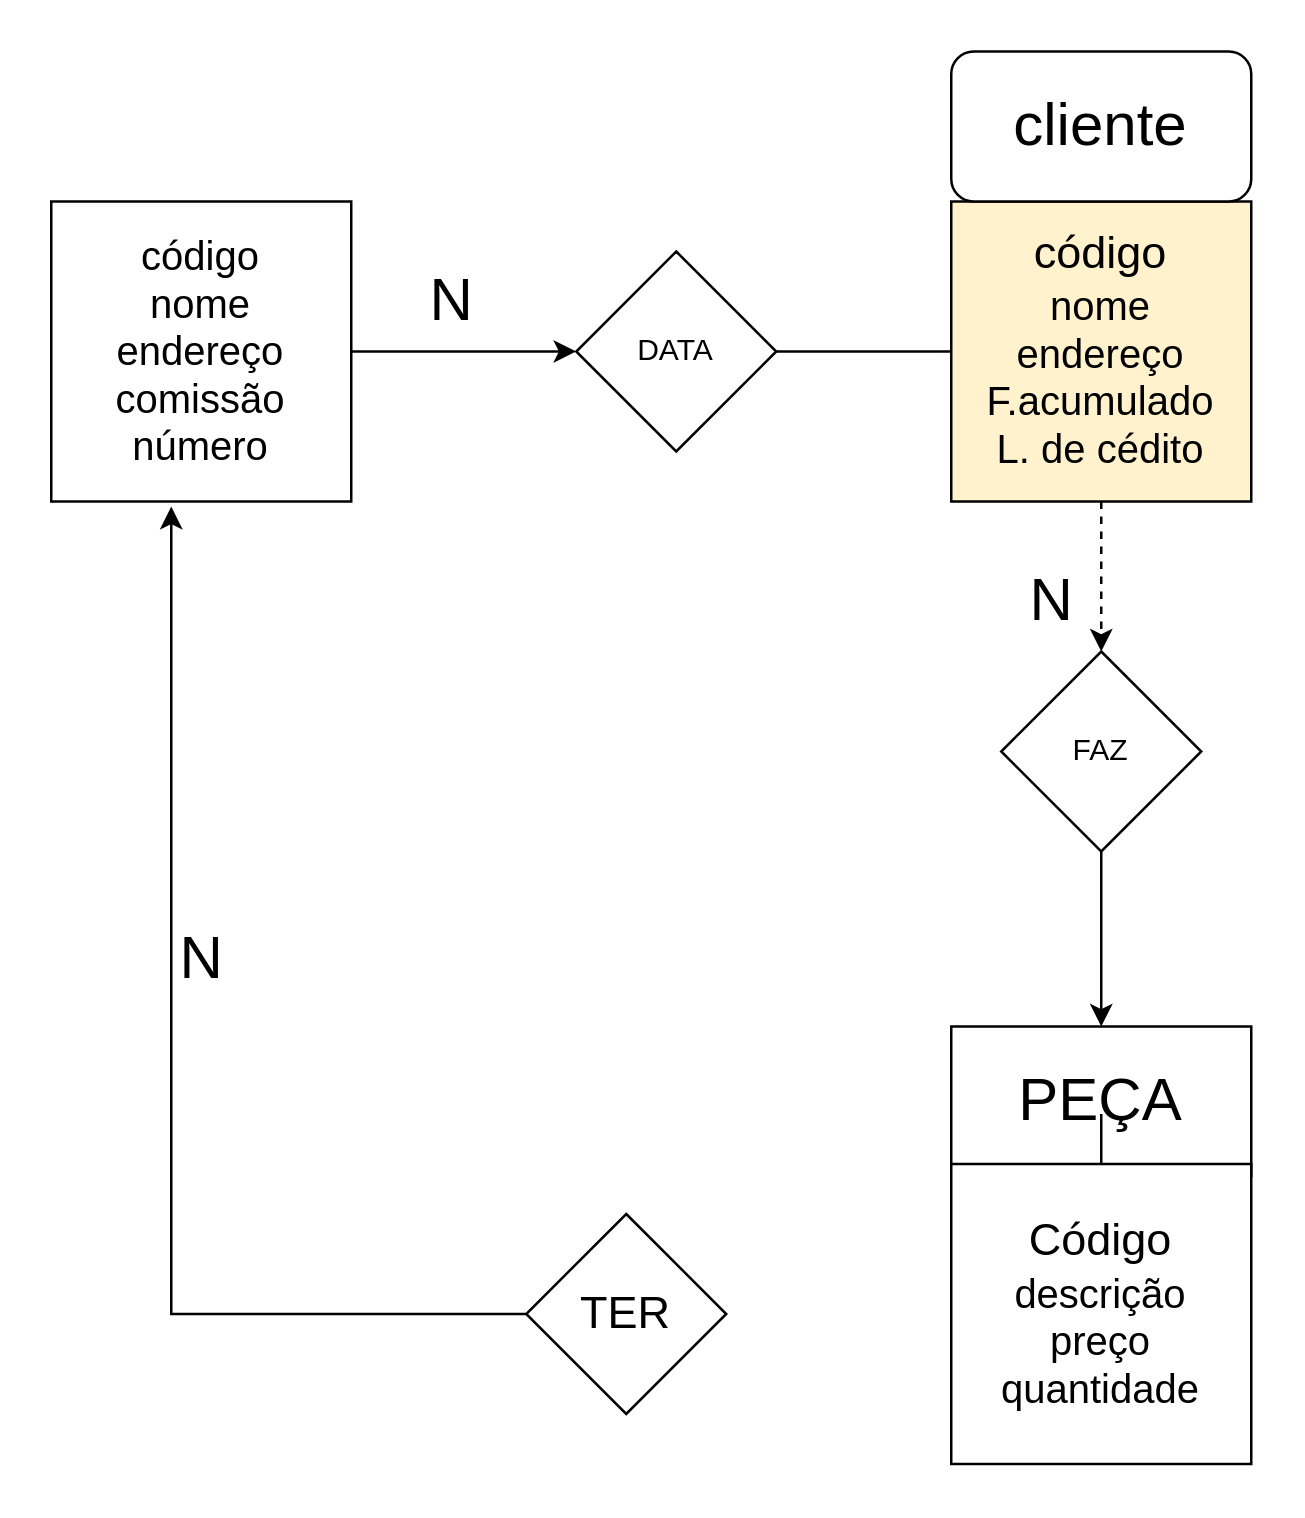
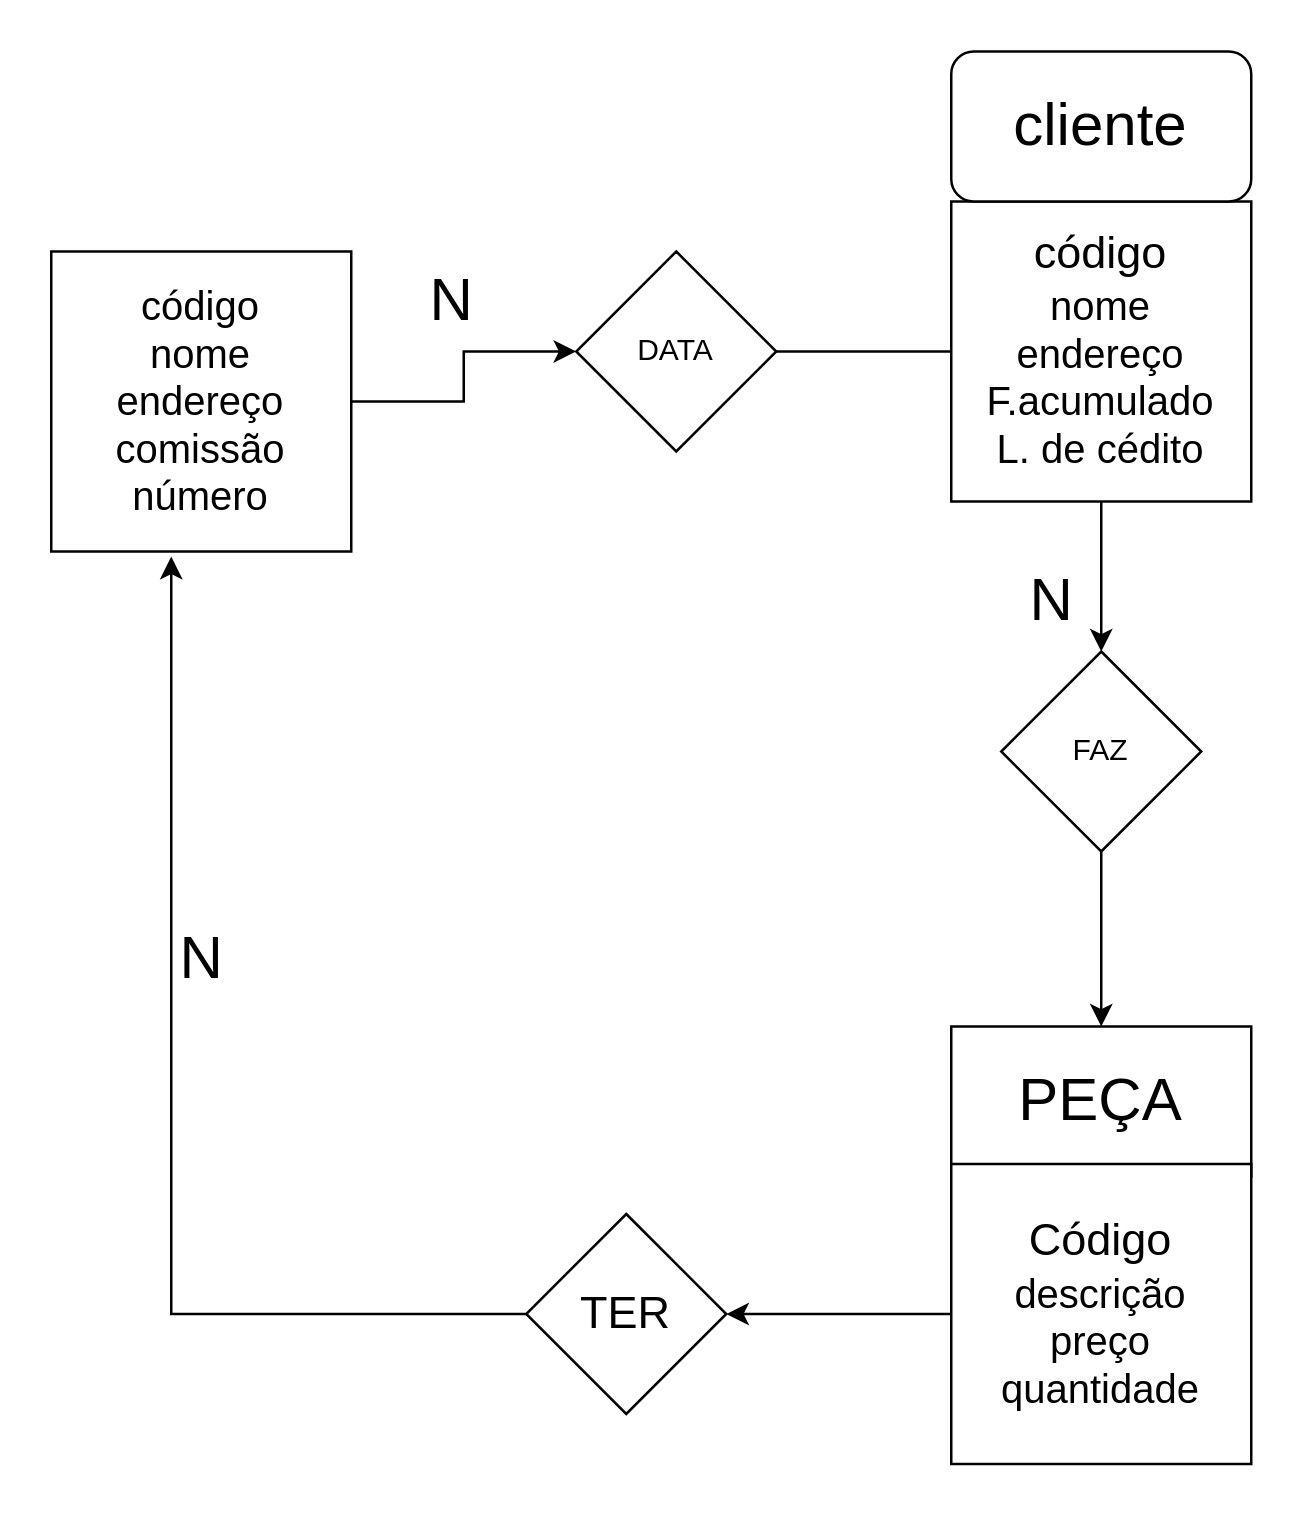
(201, 351) -> (201, 401)
(1101, 351) -> (1101, 351)
(1101, 571) -> (1101, 571)
(1101, 1114) -> (847, 1314)
